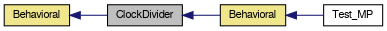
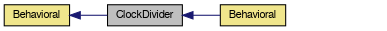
(353, 15) -> none
